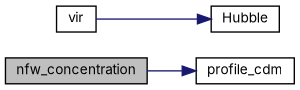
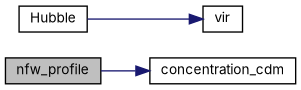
(147, 19) -> (138, 19)
(76, 71) -> (53, 71)
(245, 71) -> (223, 71)
